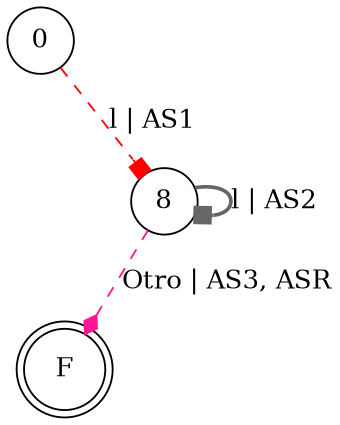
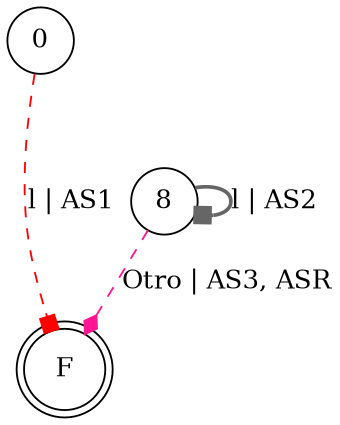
(97, 114) -> (25, 194)
